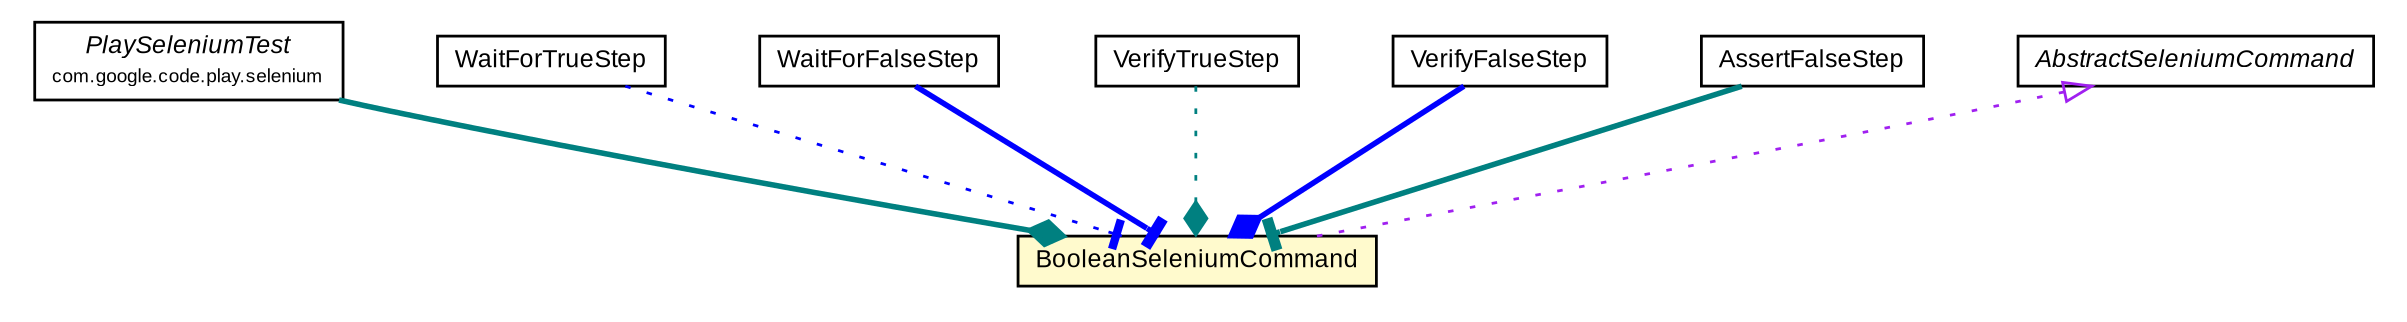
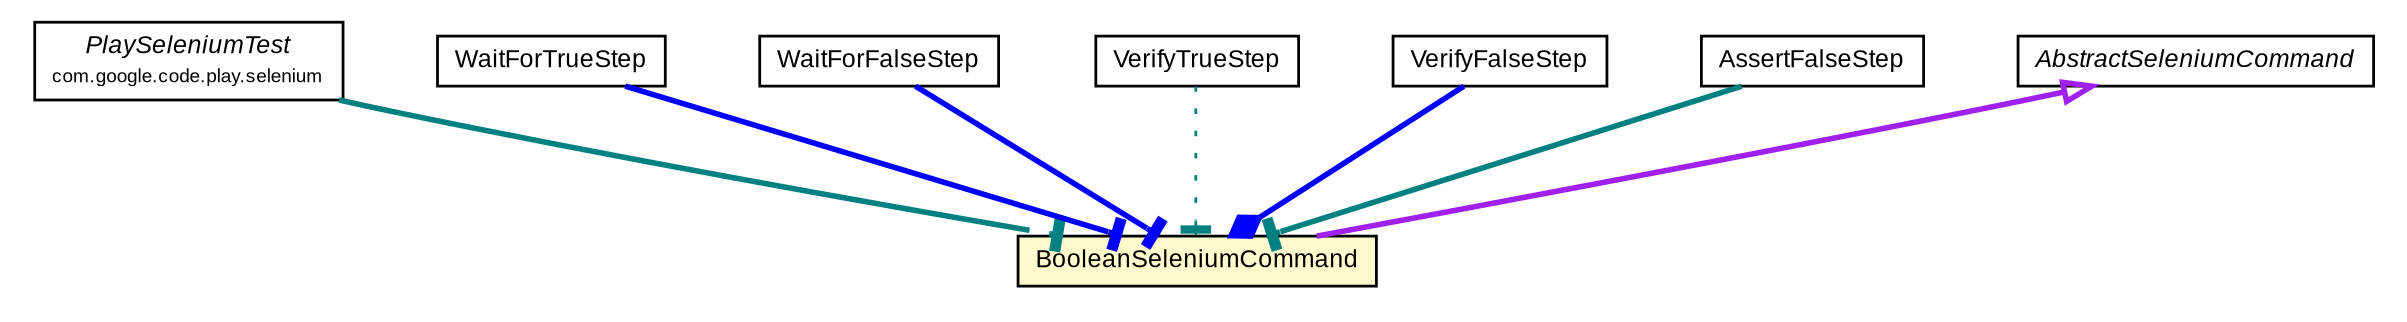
(1196, 153) -> (1196, 153)
(867, 159) -> (867, 159)
(1691, 166) -> (1691, 166)
(684, 168) -> (684, 168)
